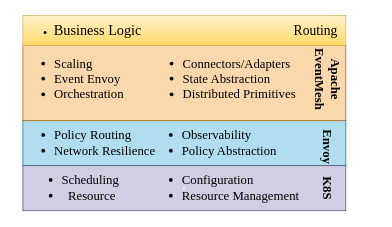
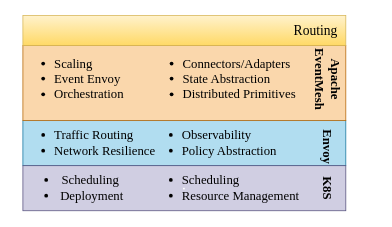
(83, 30) -> none
(65, 143) -> (65, 143)
(75, 188) -> (75, 188)
(199, 188) -> (199, 188)
